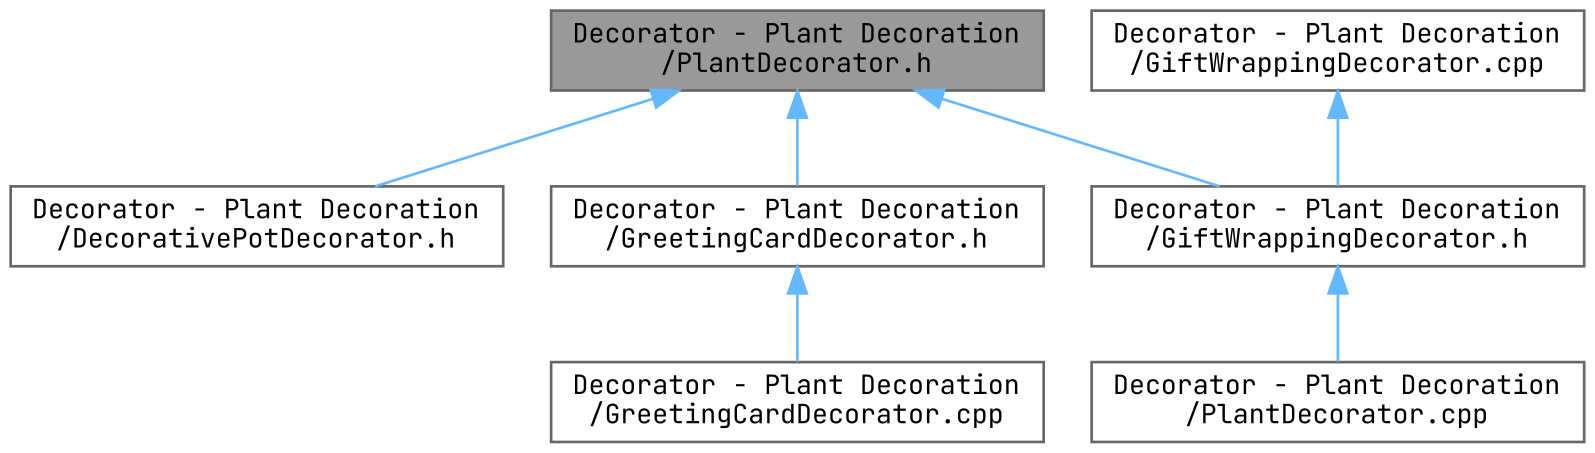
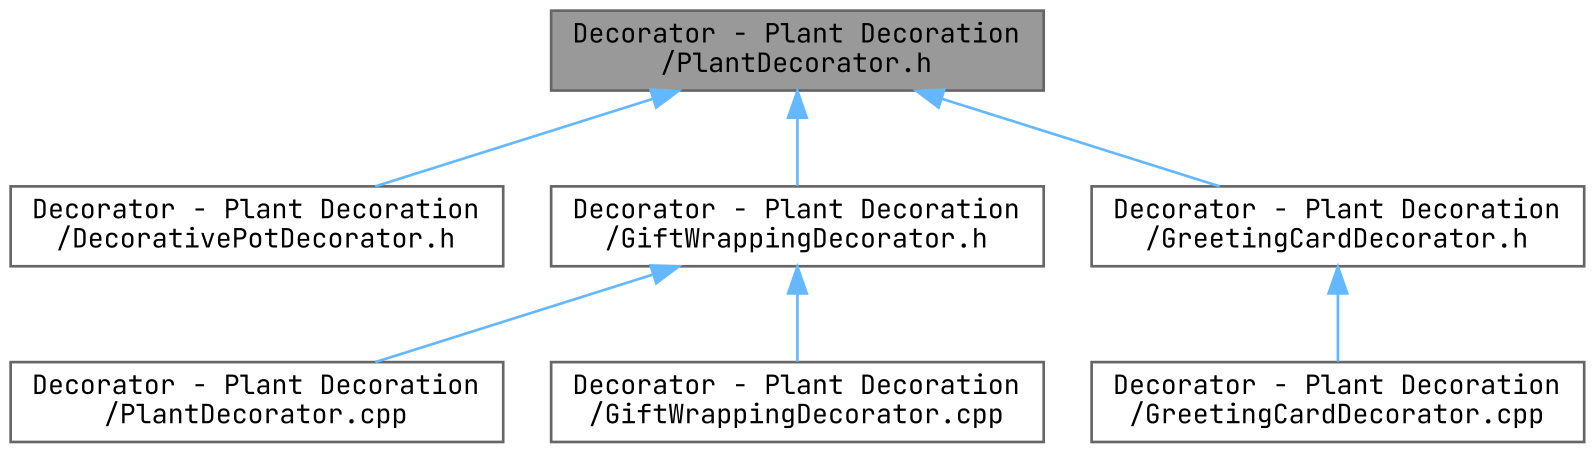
(1338, 152) -> (797, 328)
